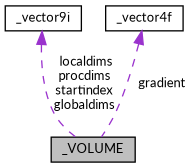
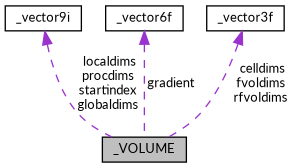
(144, 18) -> (144, 18)
none -> (245, 18)
